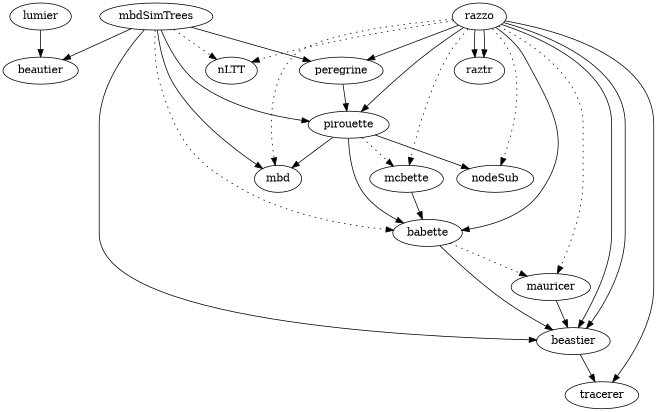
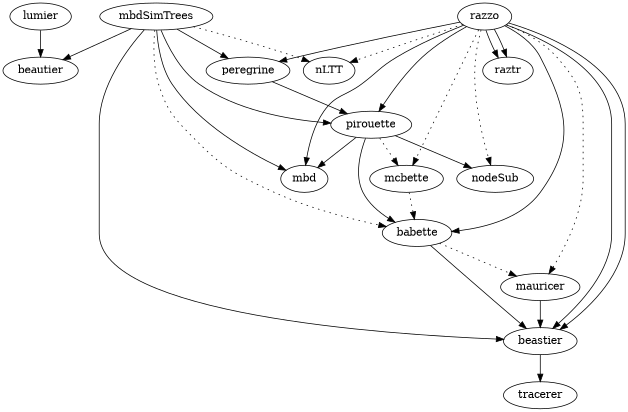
(352, 33) -> (370, 77)
(654, 157) -> none
(416, 202) -> (411, 202)
